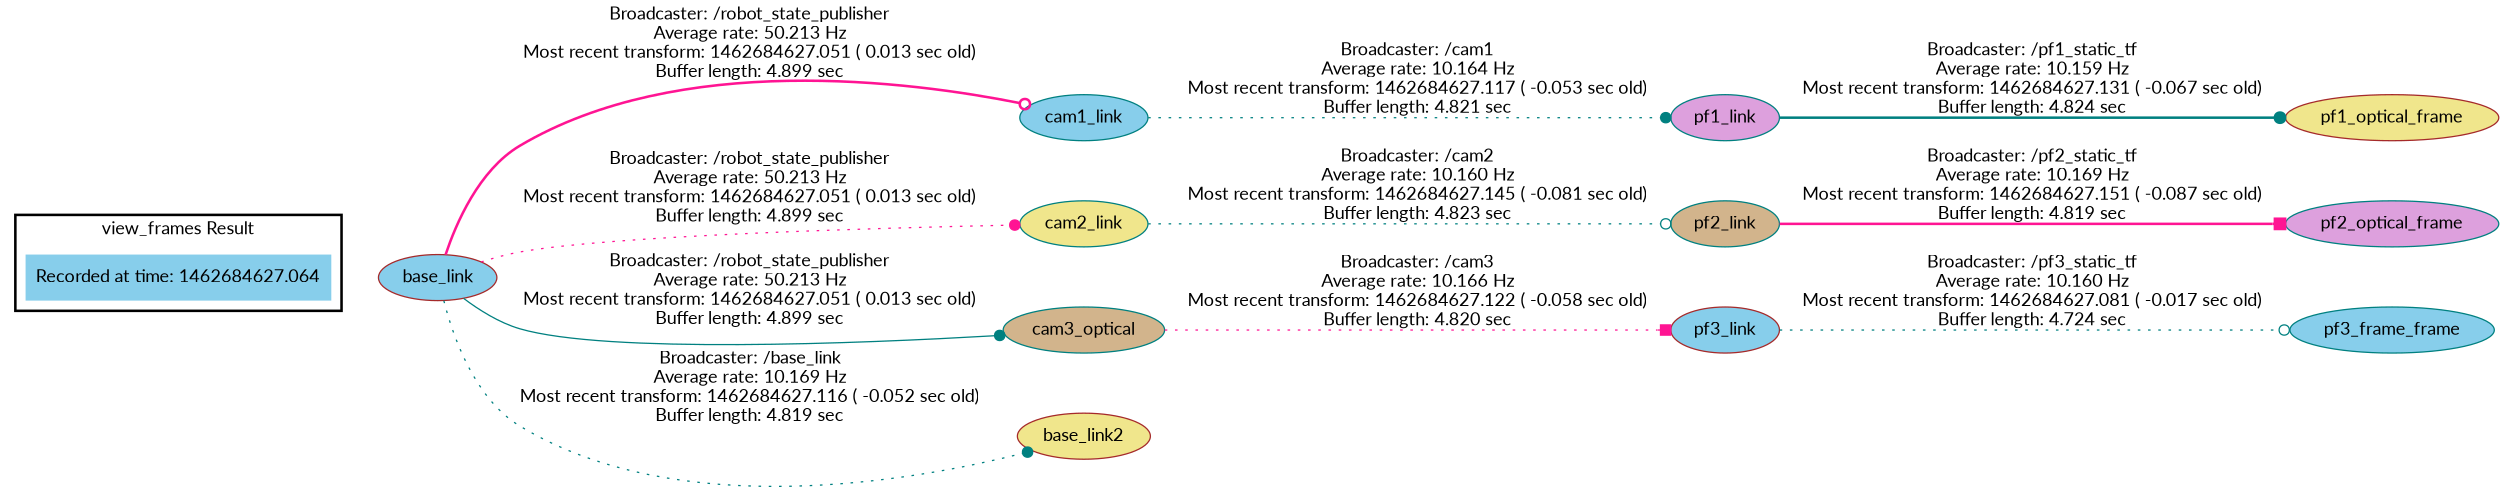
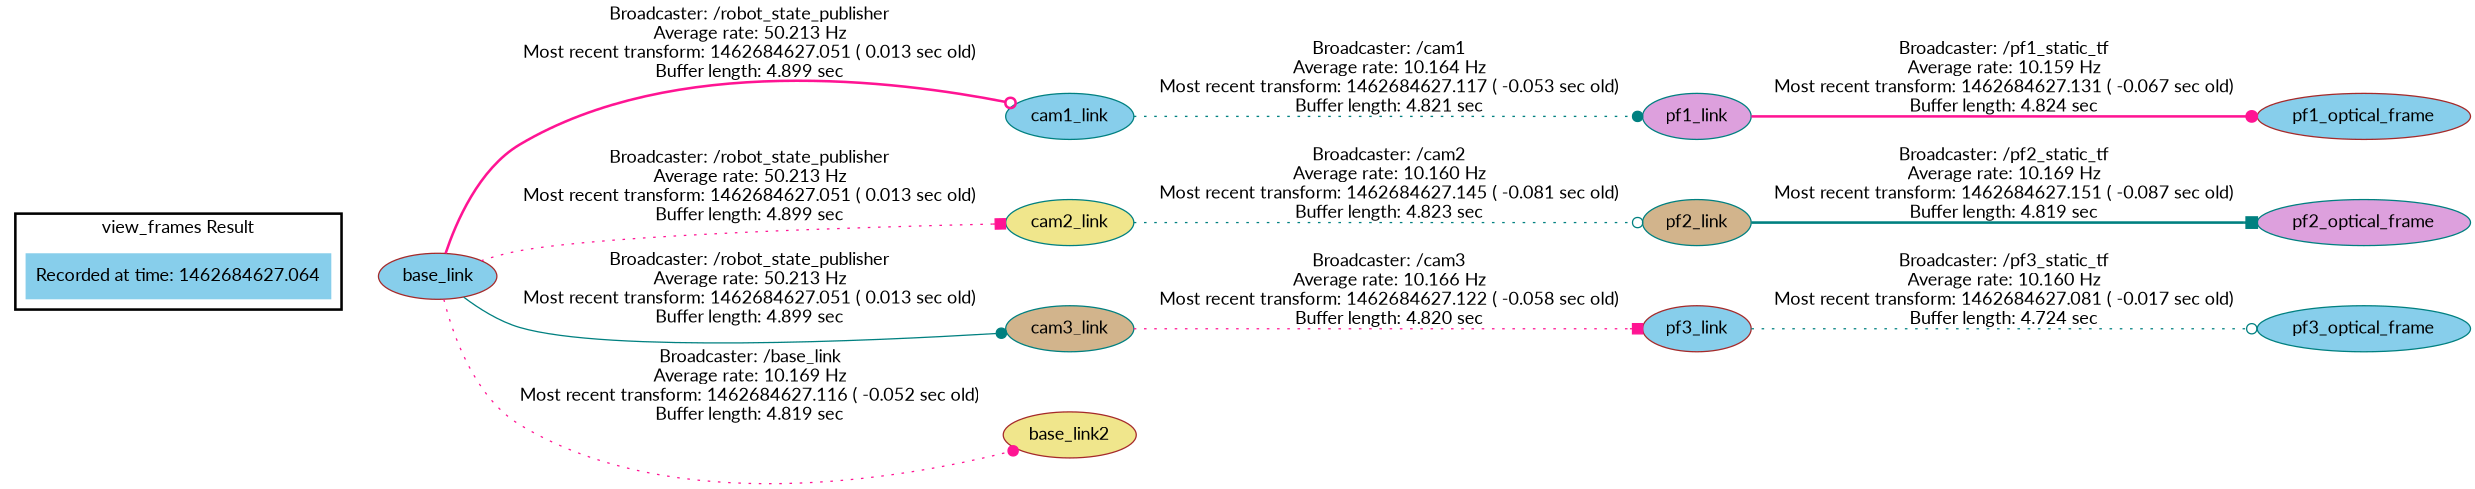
(2027, 118) -> (1999, 116)
(2392, 118) -> (2364, 116)
(2026, 224) -> (1998, 223)
(744, 234) -> (736, 233)
(1084, 330) -> (1070, 329)
(2392, 330) -> (2364, 329)
(693, 481) -> (686, 478)
